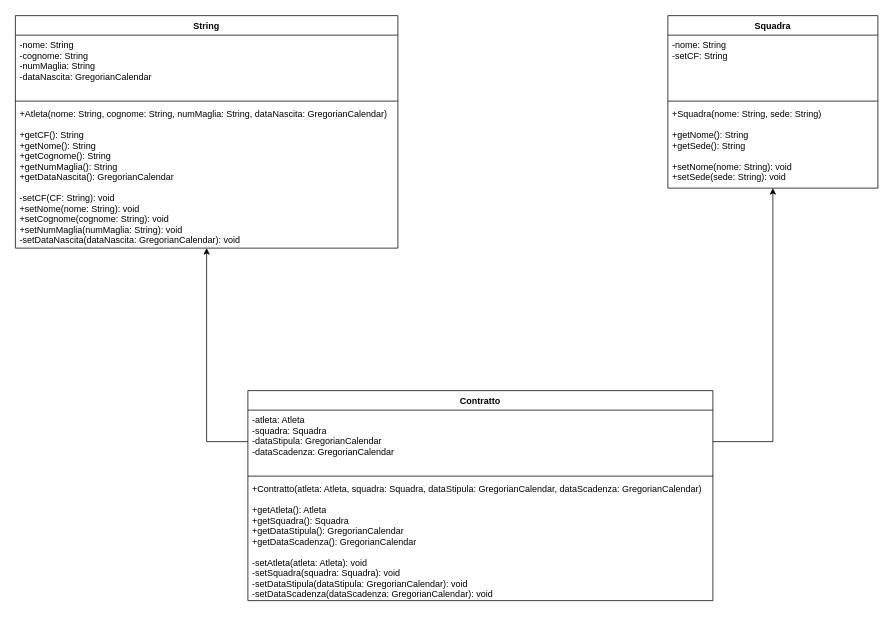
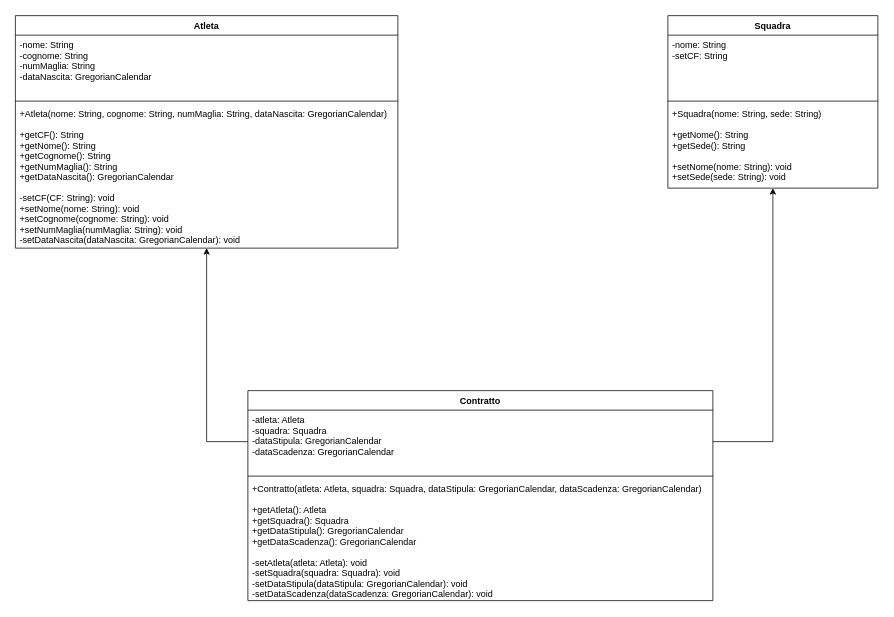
(206, 26) -> (206, 26)
